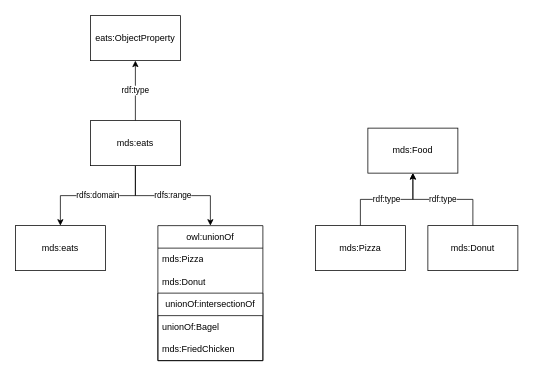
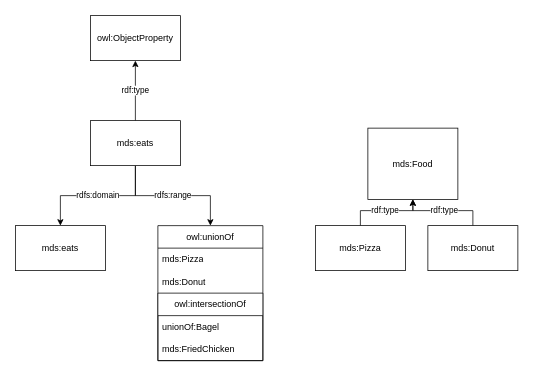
(135, 38) -> (135, 38)
(413, 150) -> (413, 164)
(210, 304) -> (210, 304)
